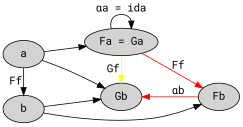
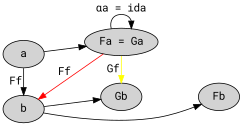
(169, 69) -> (74, 74)
(71, 72) -> none
(174, 97) -> none
